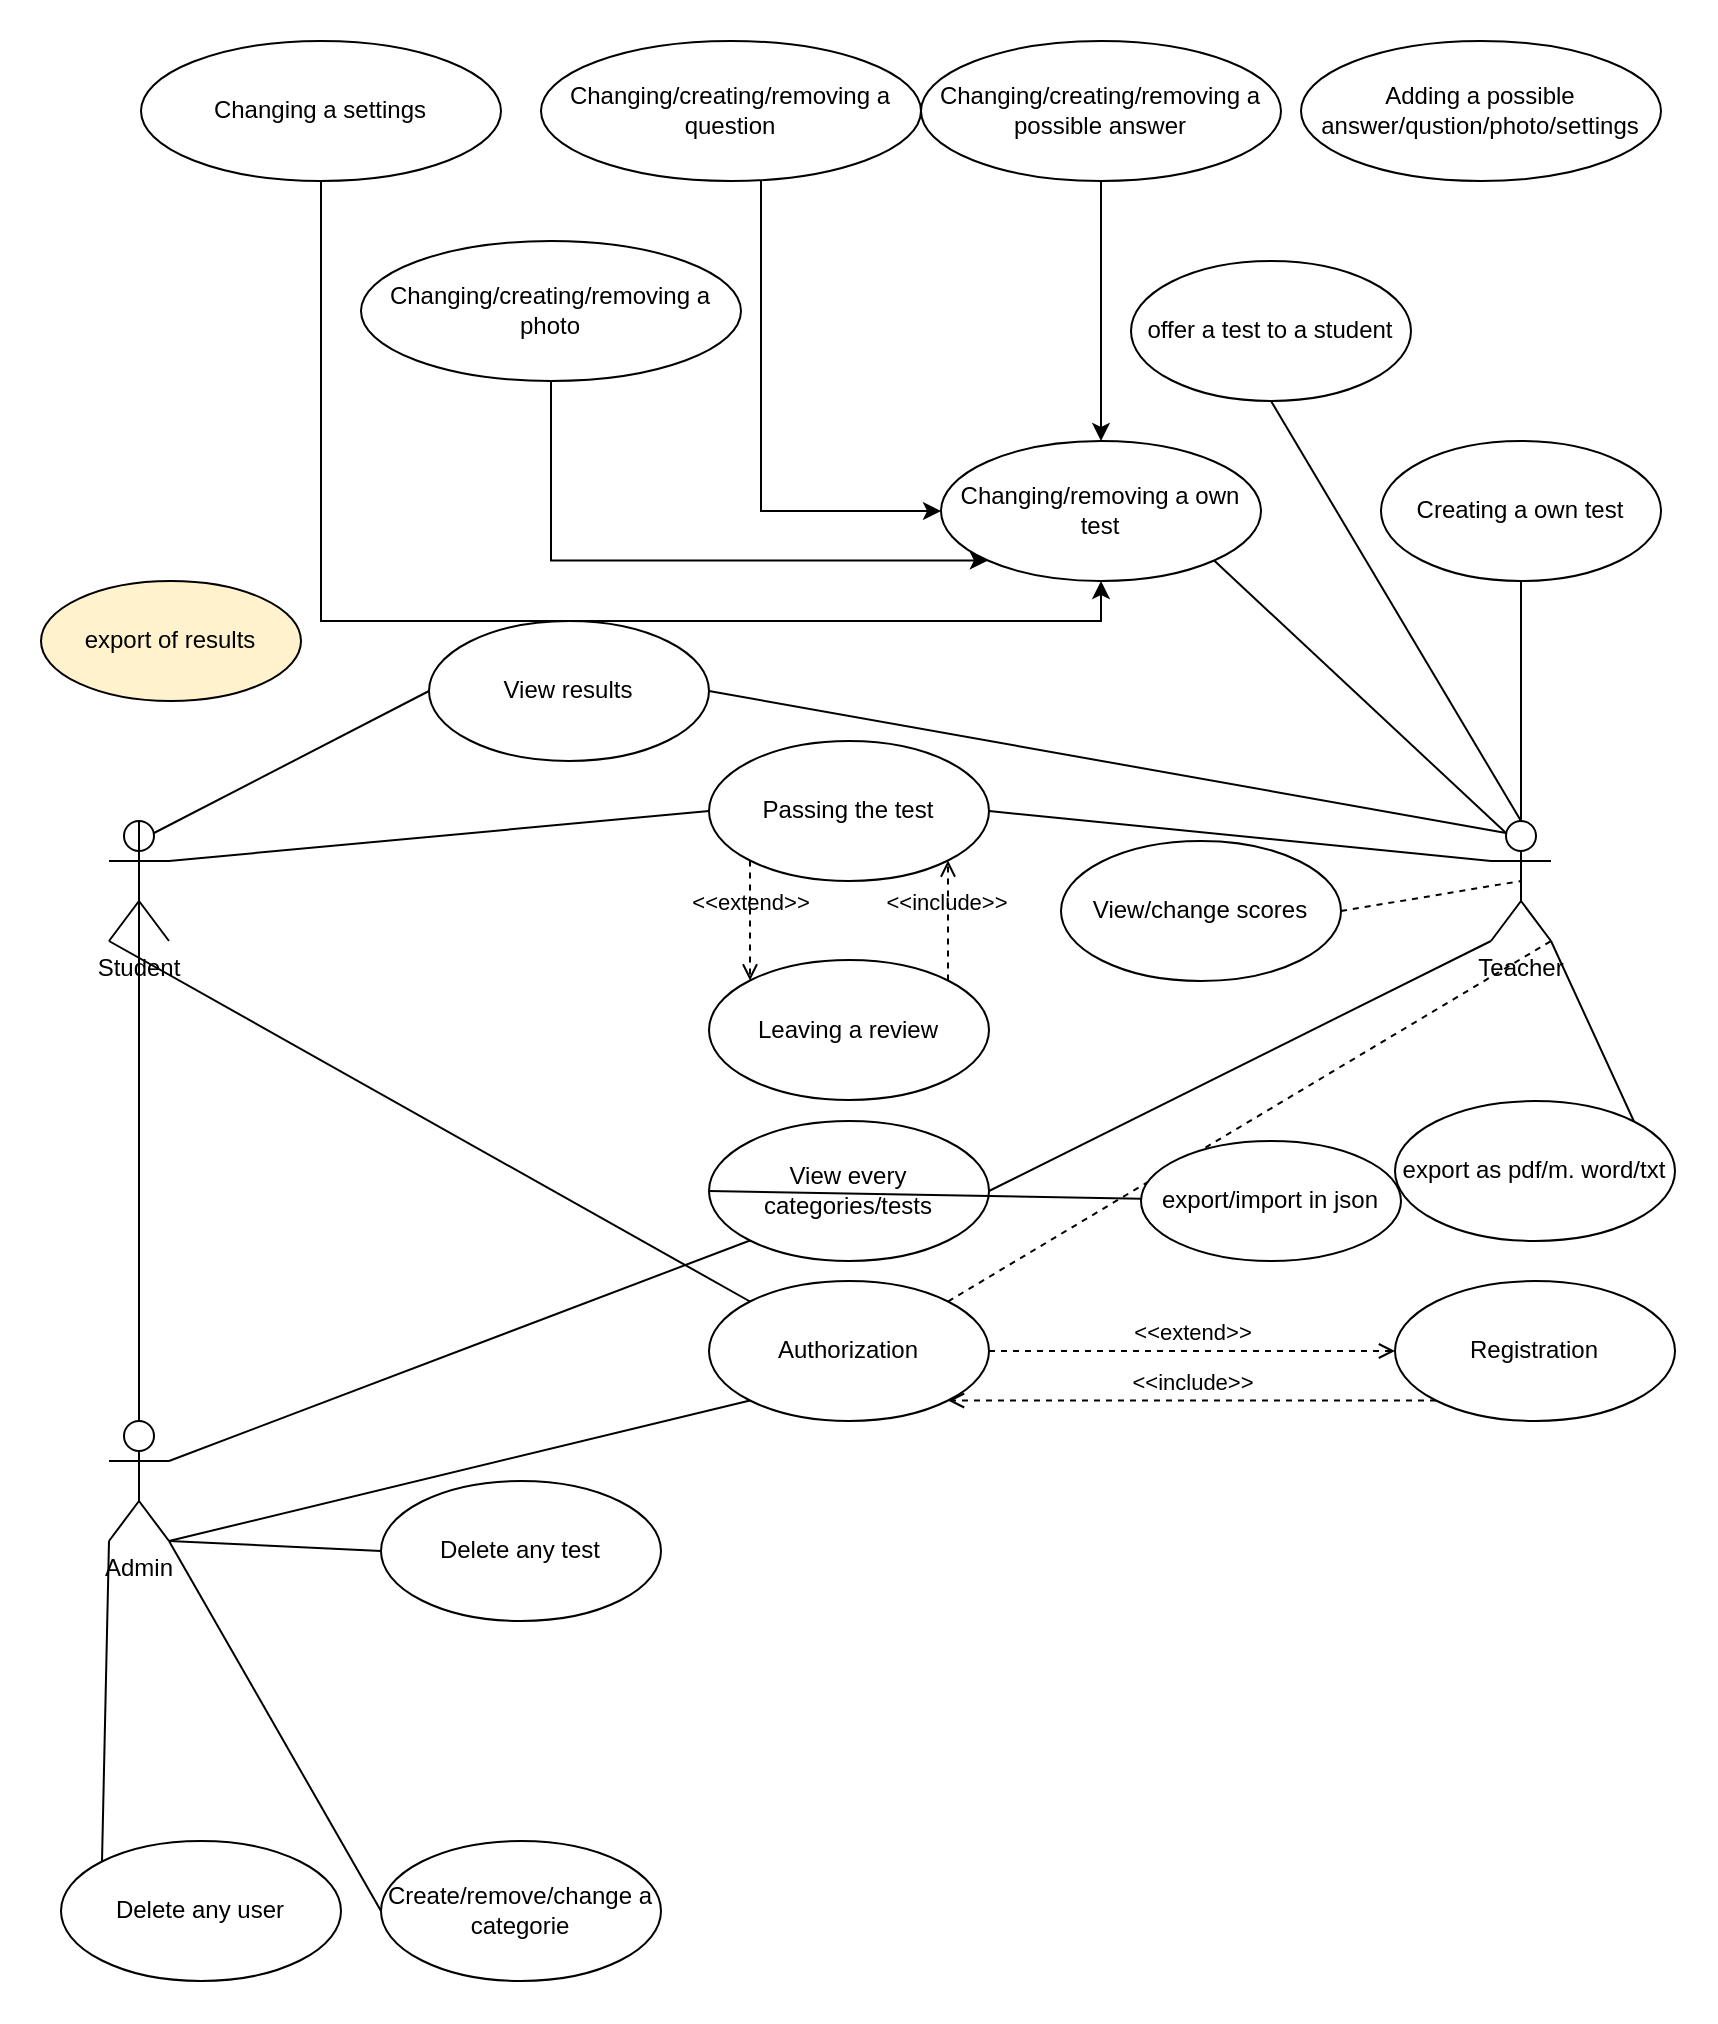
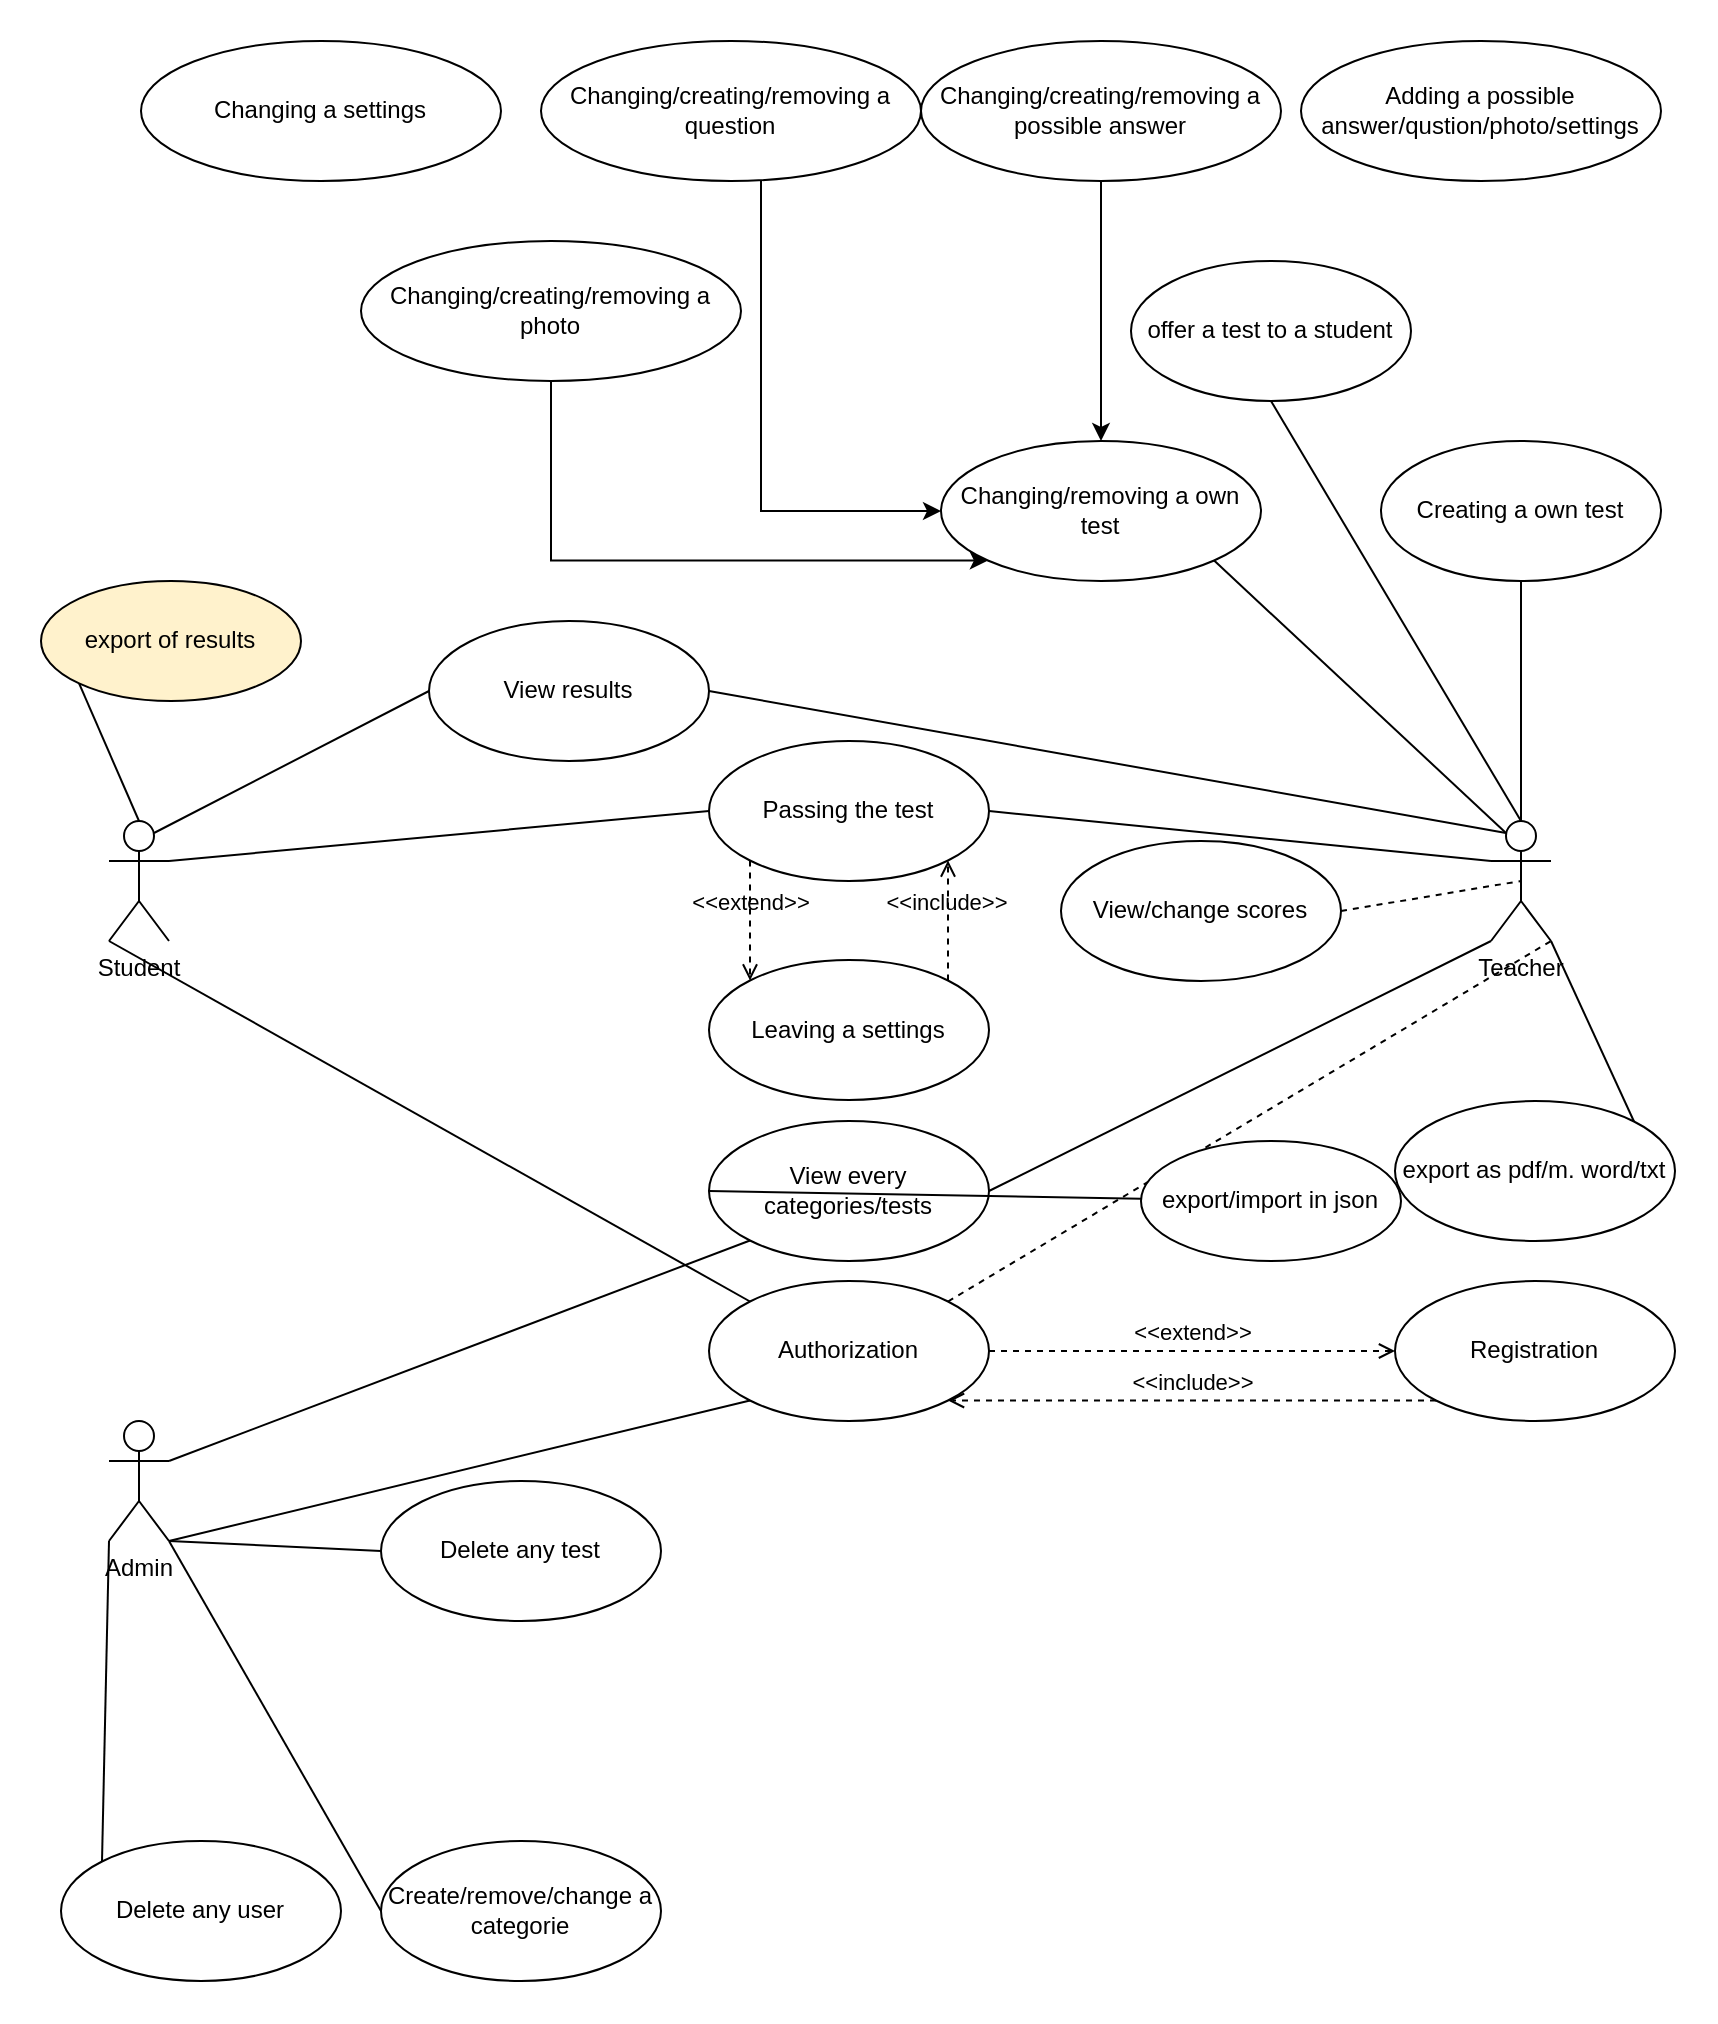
(321, 517) -> none
(849, 1031) -> (849, 1031)
(139, 1164) -> (109, 752)
